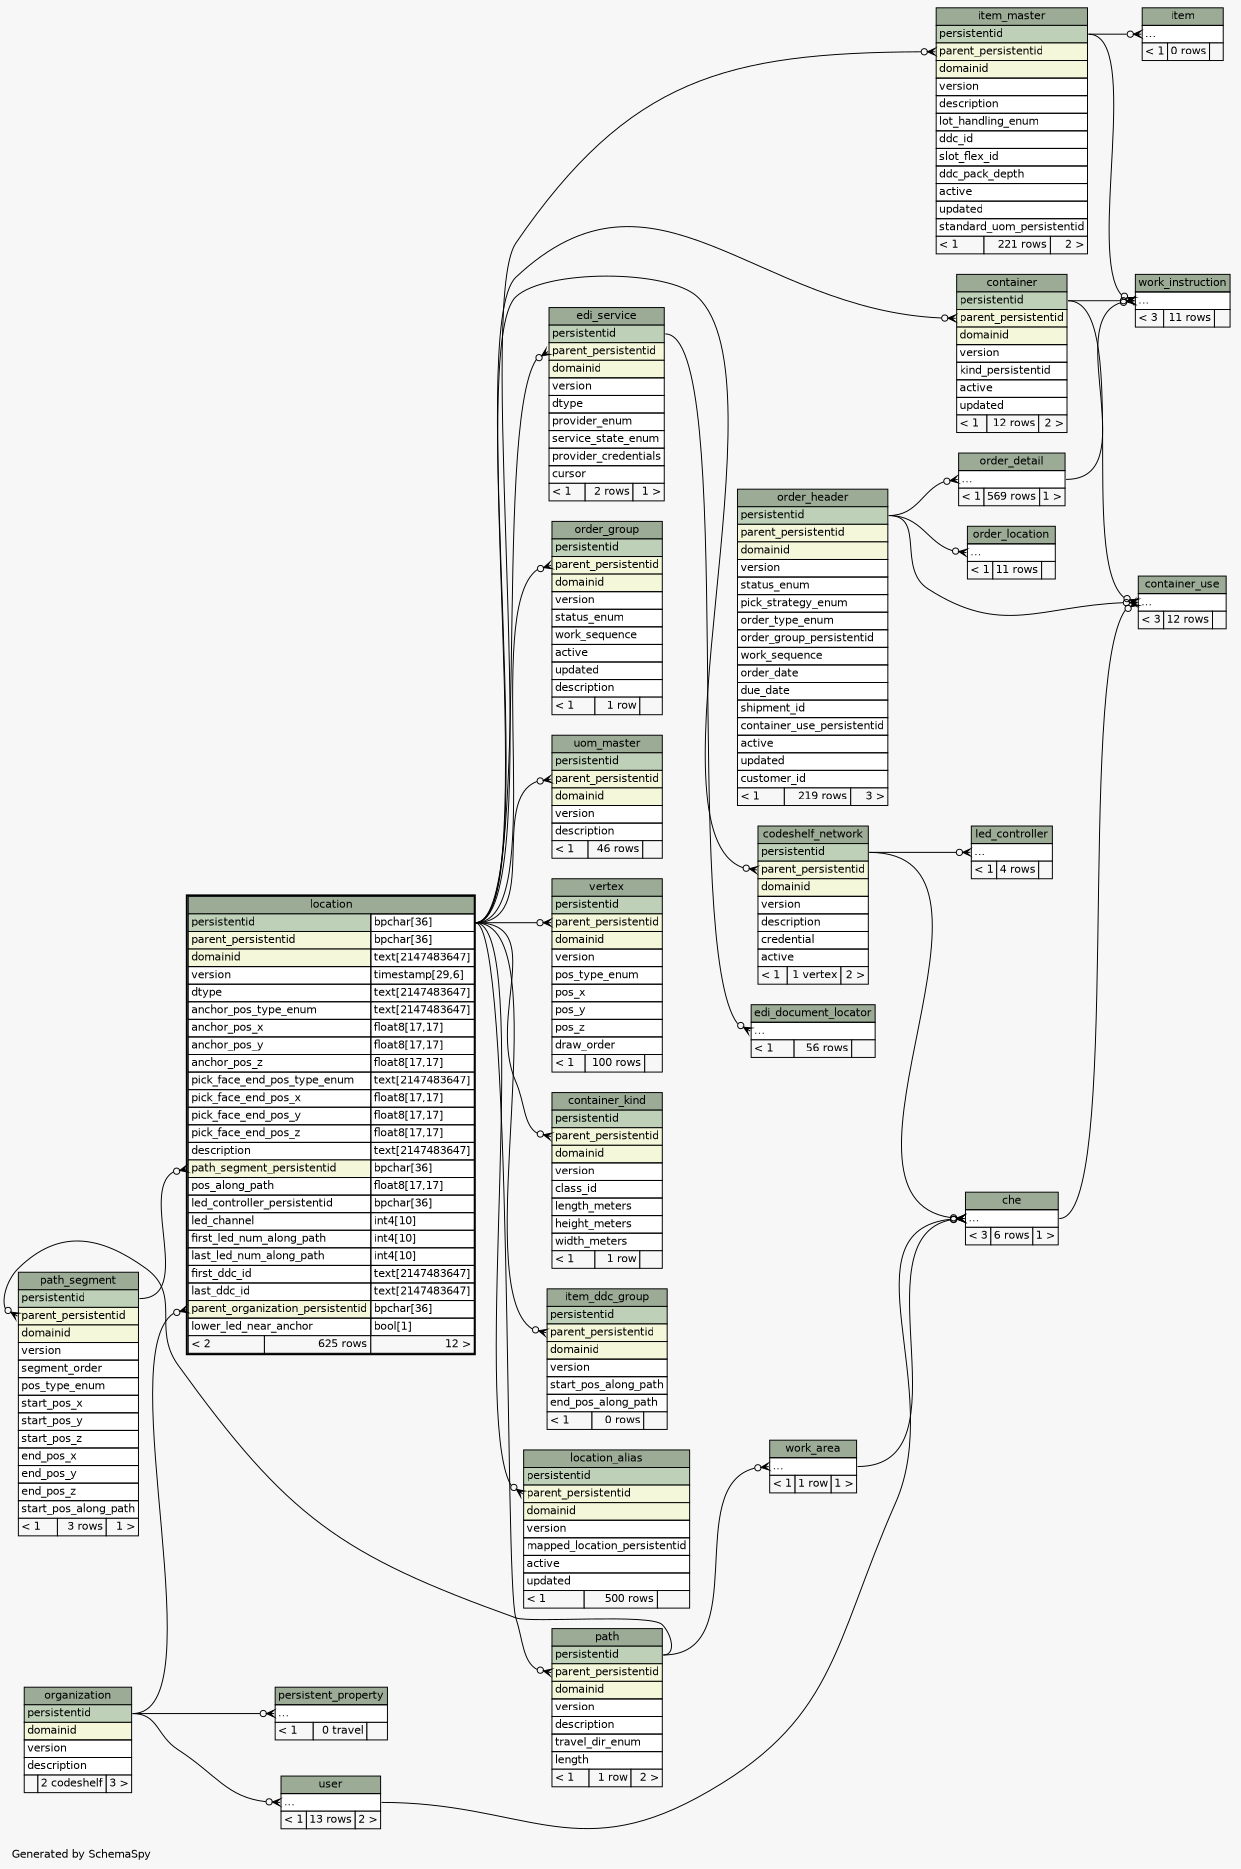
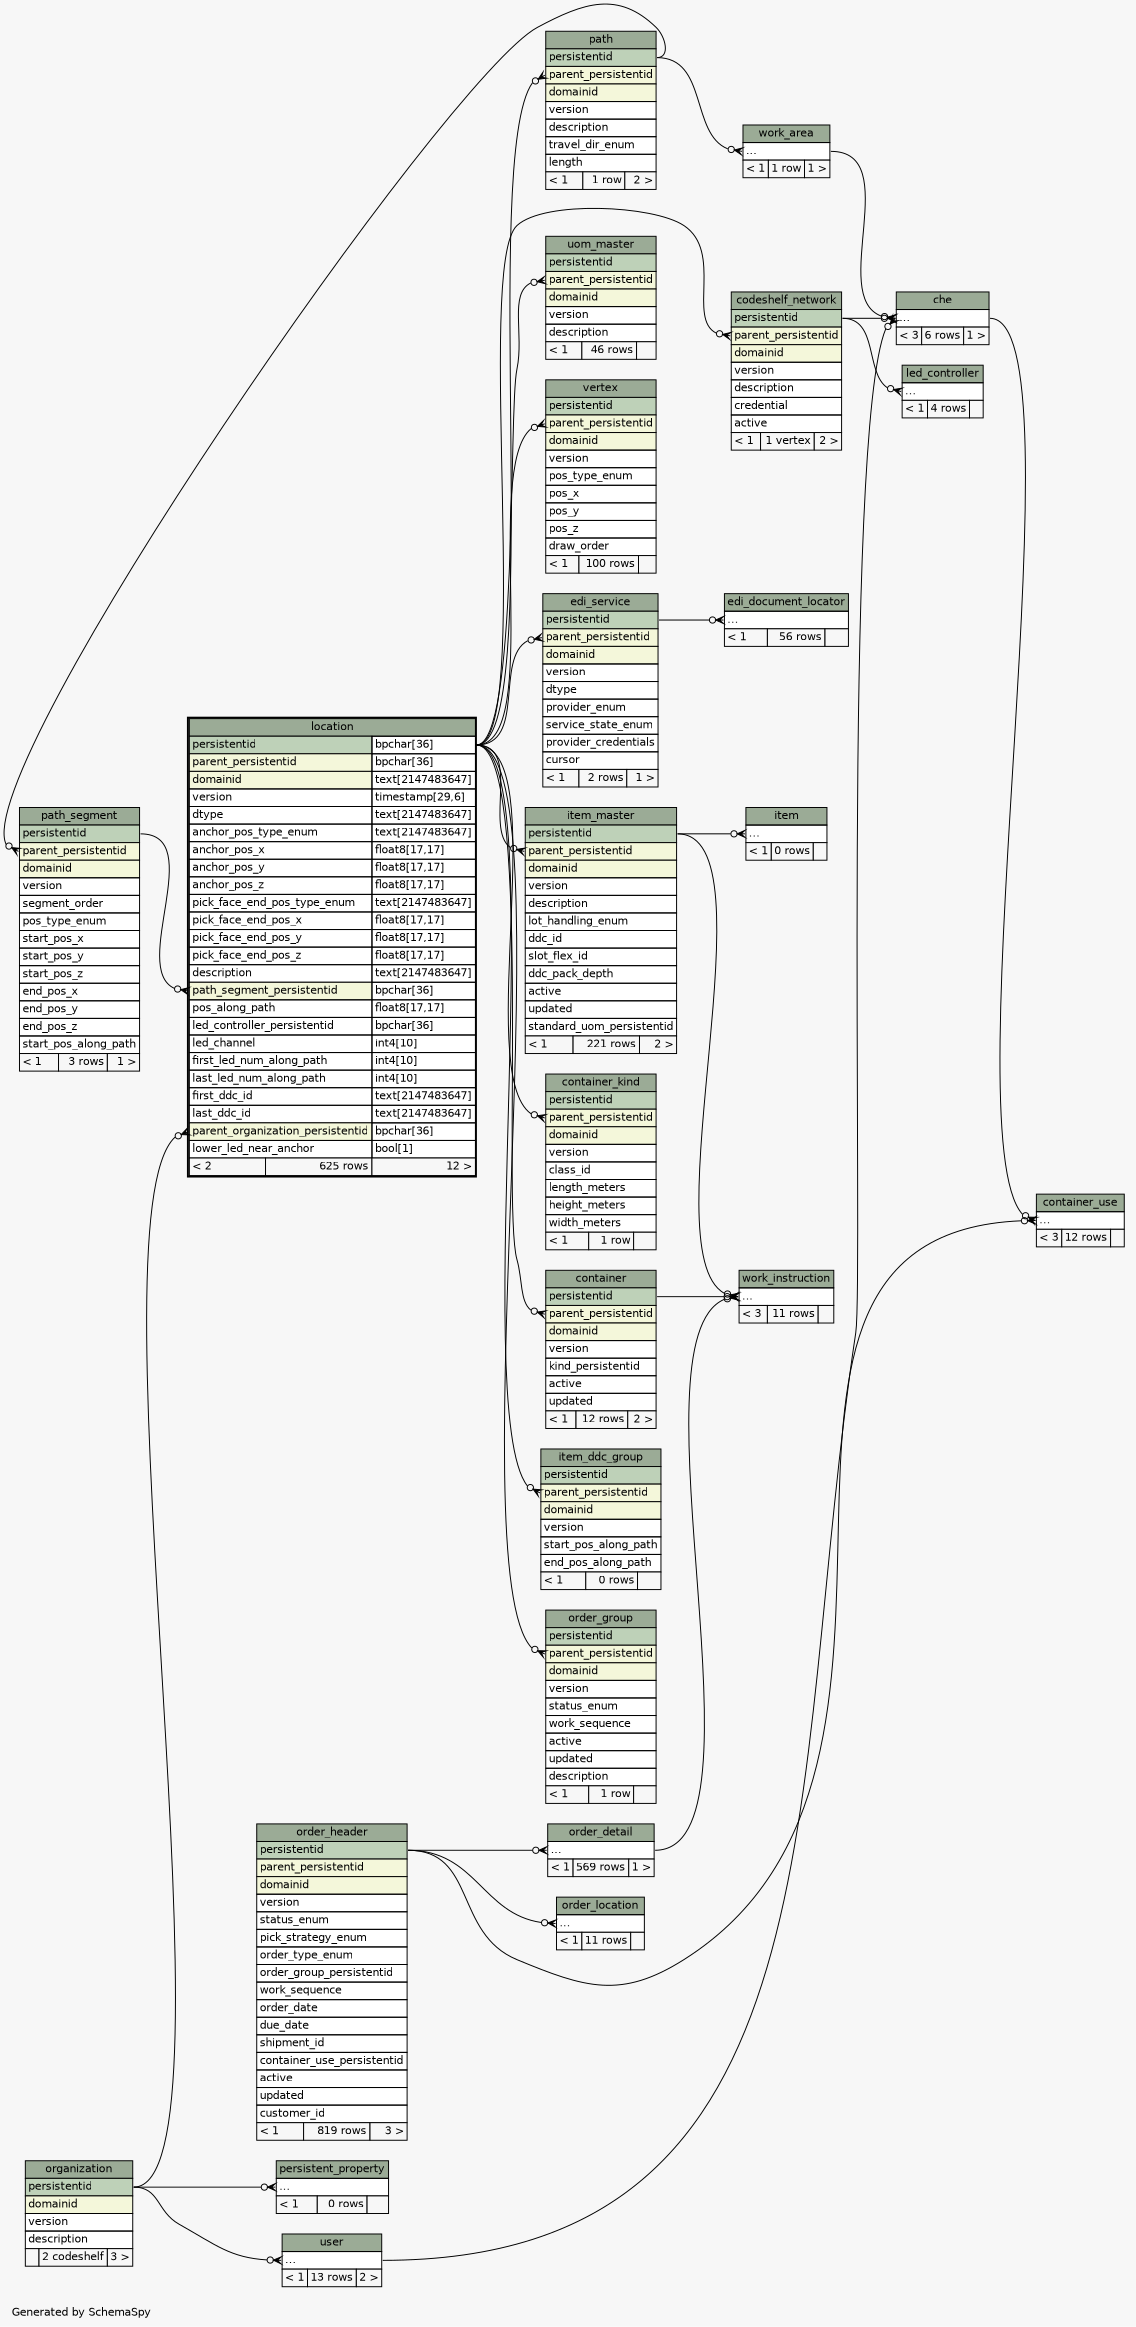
(1103, 468) -> none
(823, 796) -> (342, 2131)
(607, 1529) -> none
(343, 1731) -> (346, 2204)
